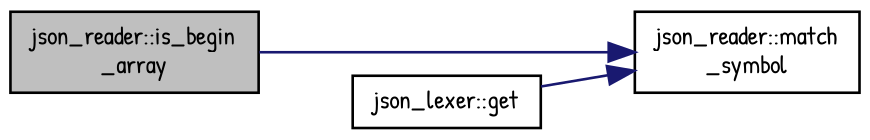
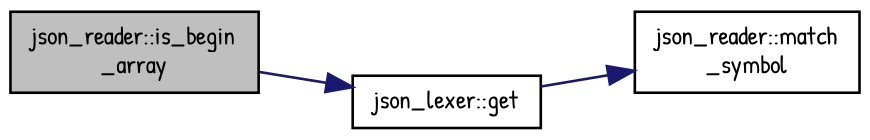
(434, 52) -> (293, 77)
